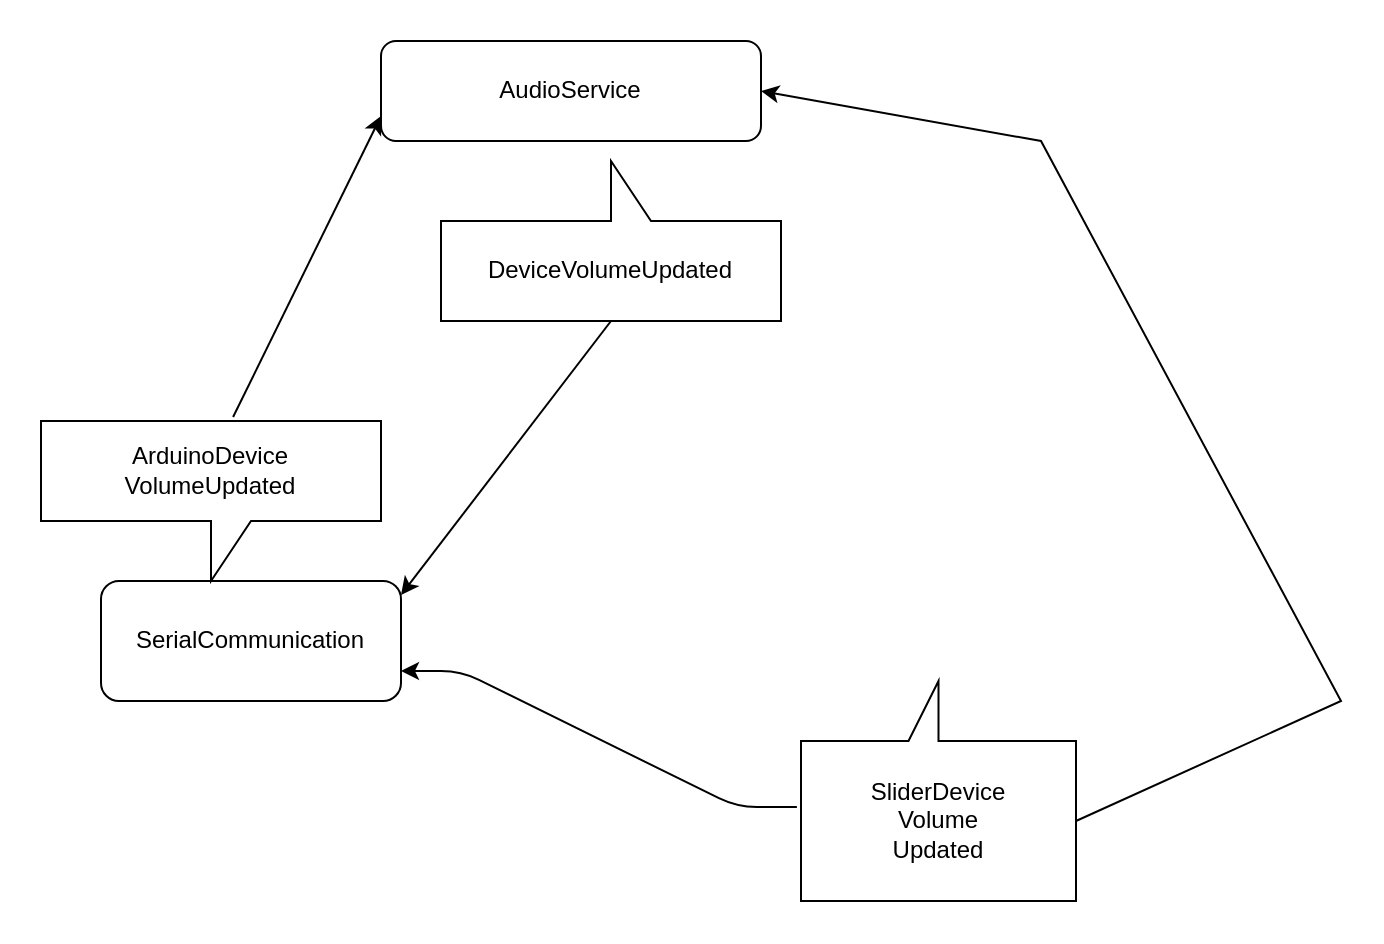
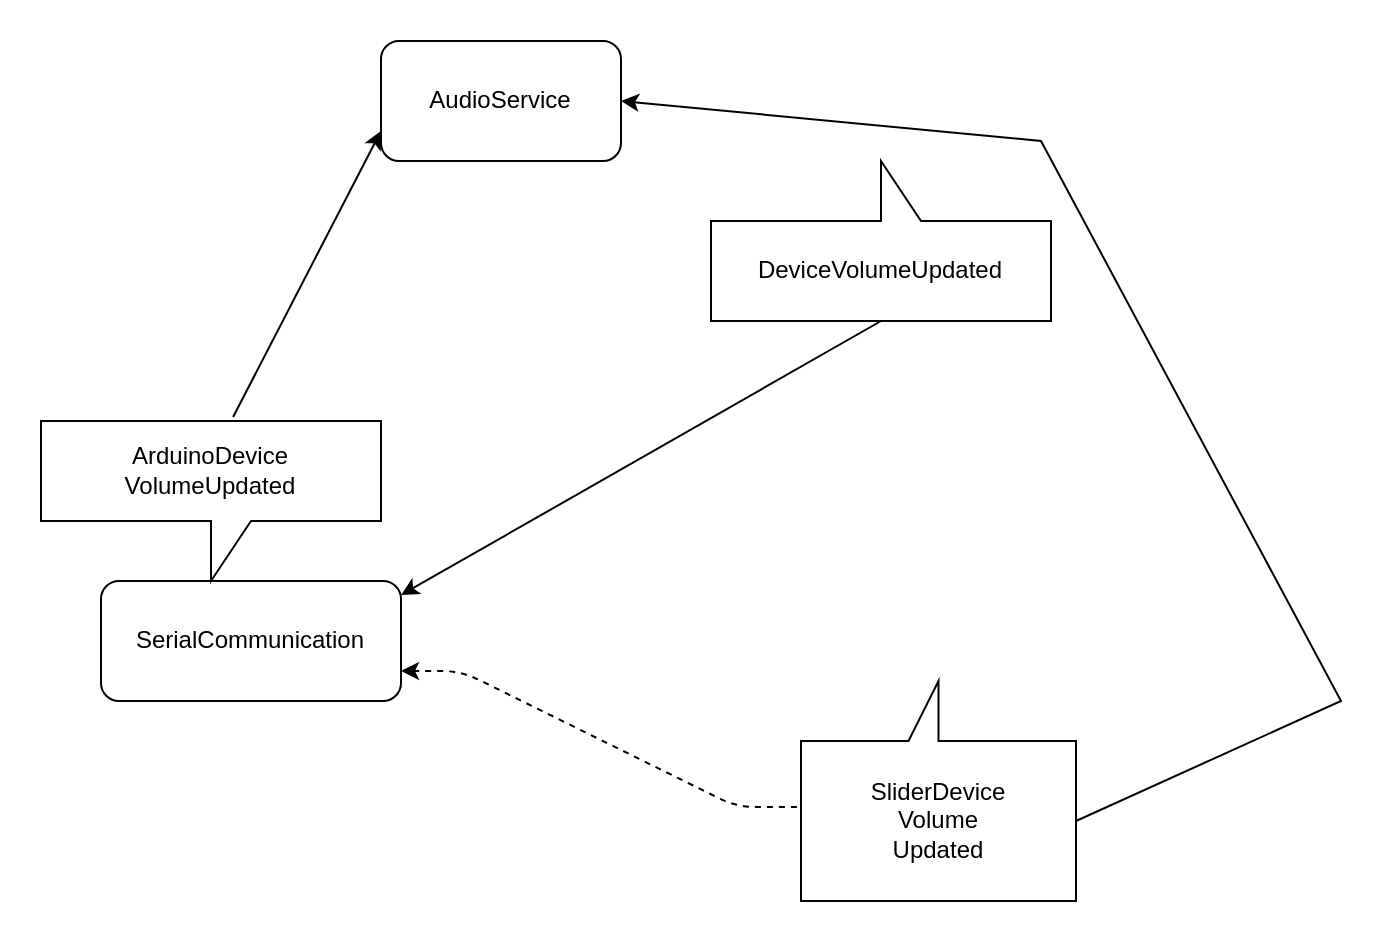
(571, 91) -> (501, 101)
(611, 241) -> (881, 241)
(605, 742) -> (605, 742)
